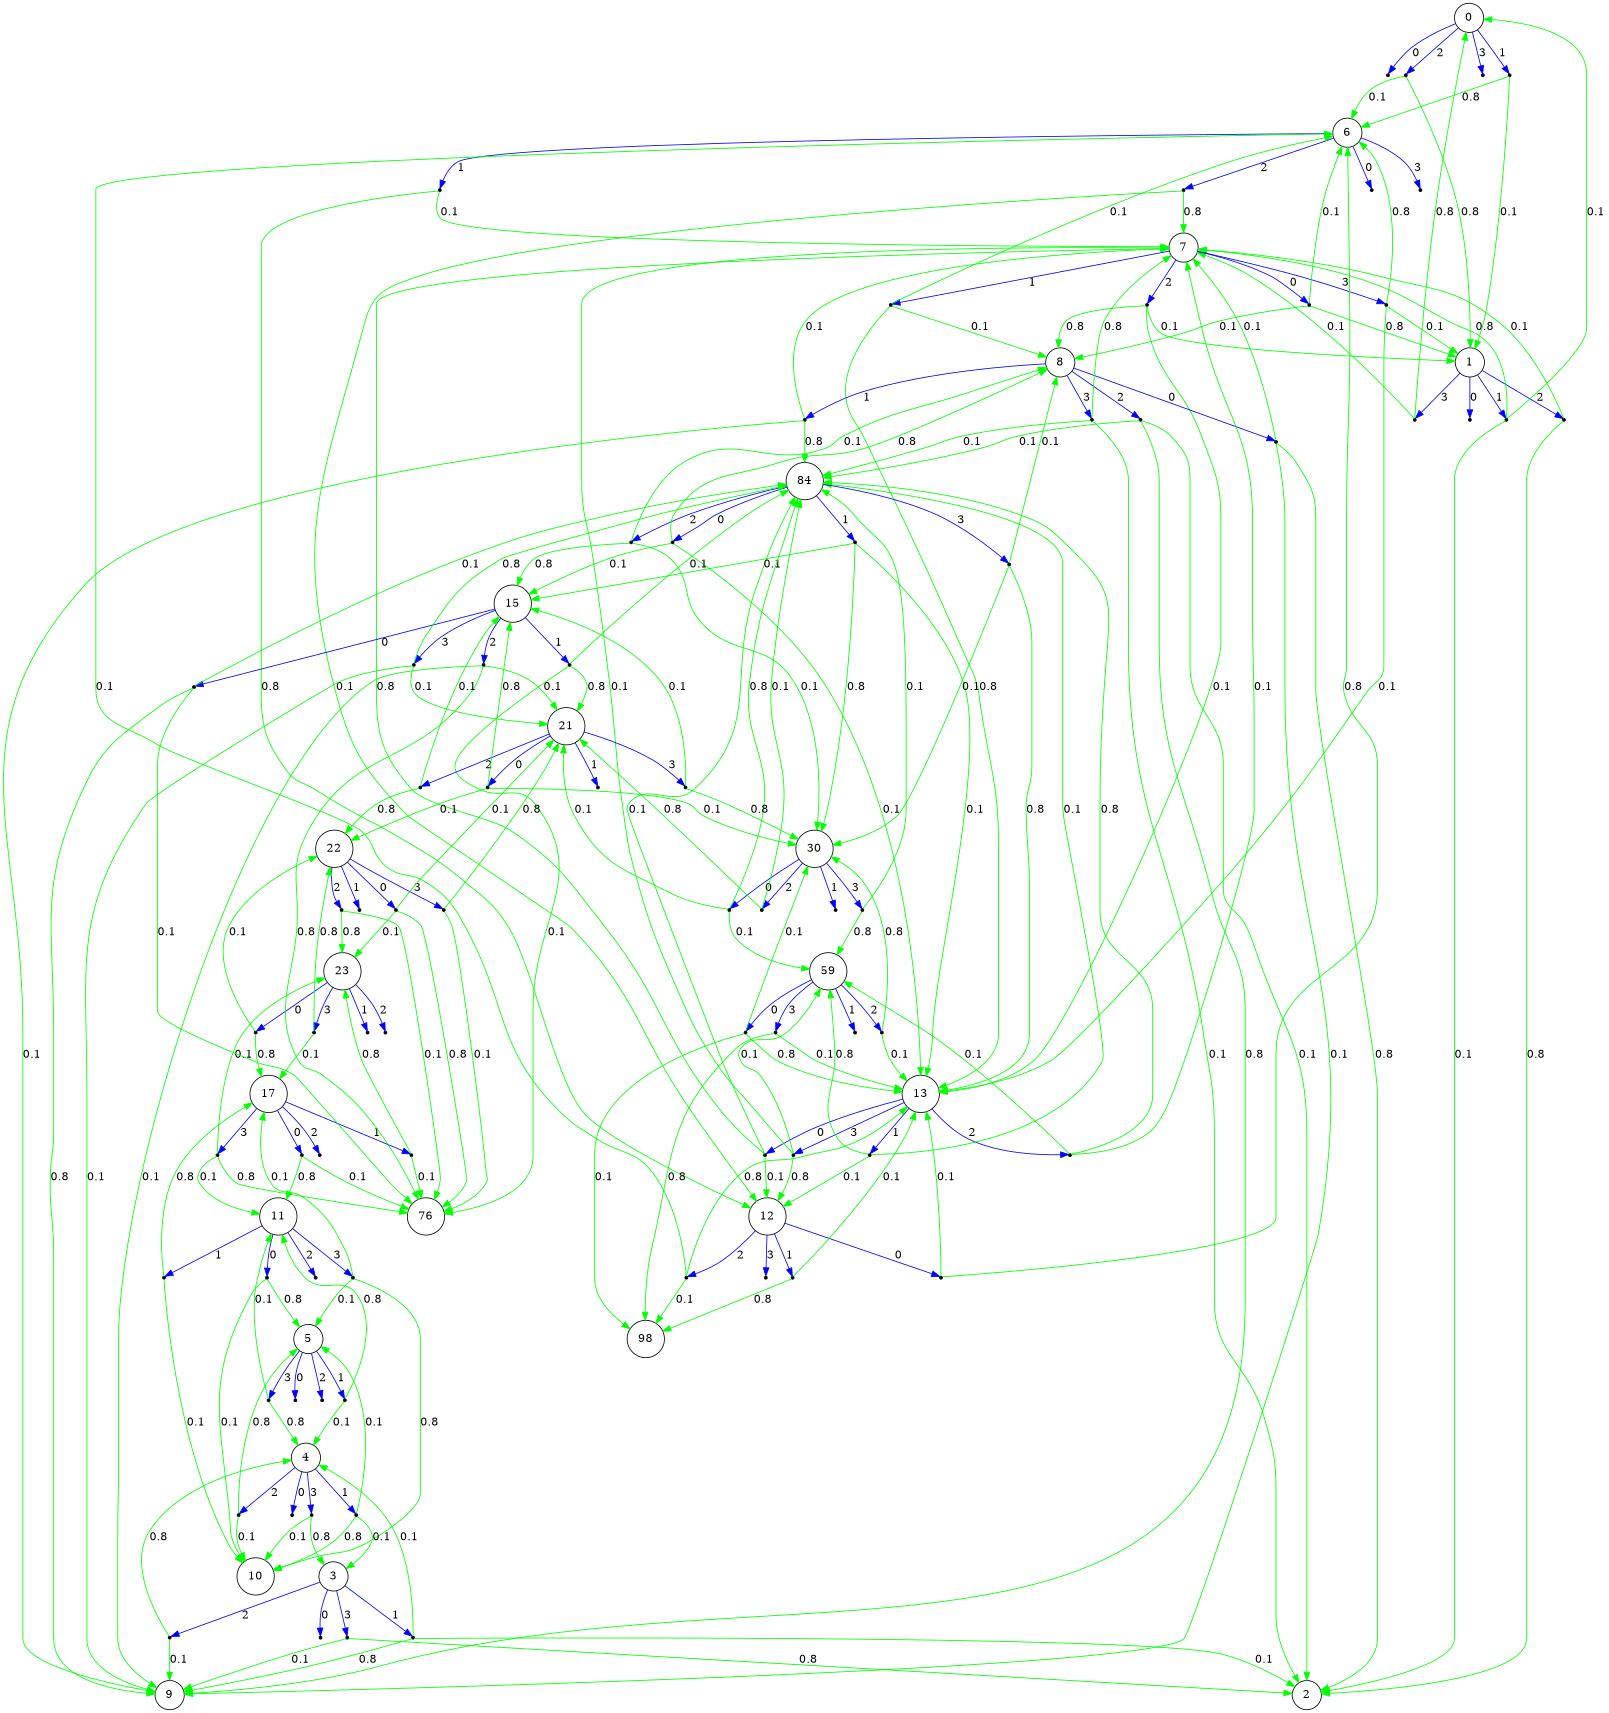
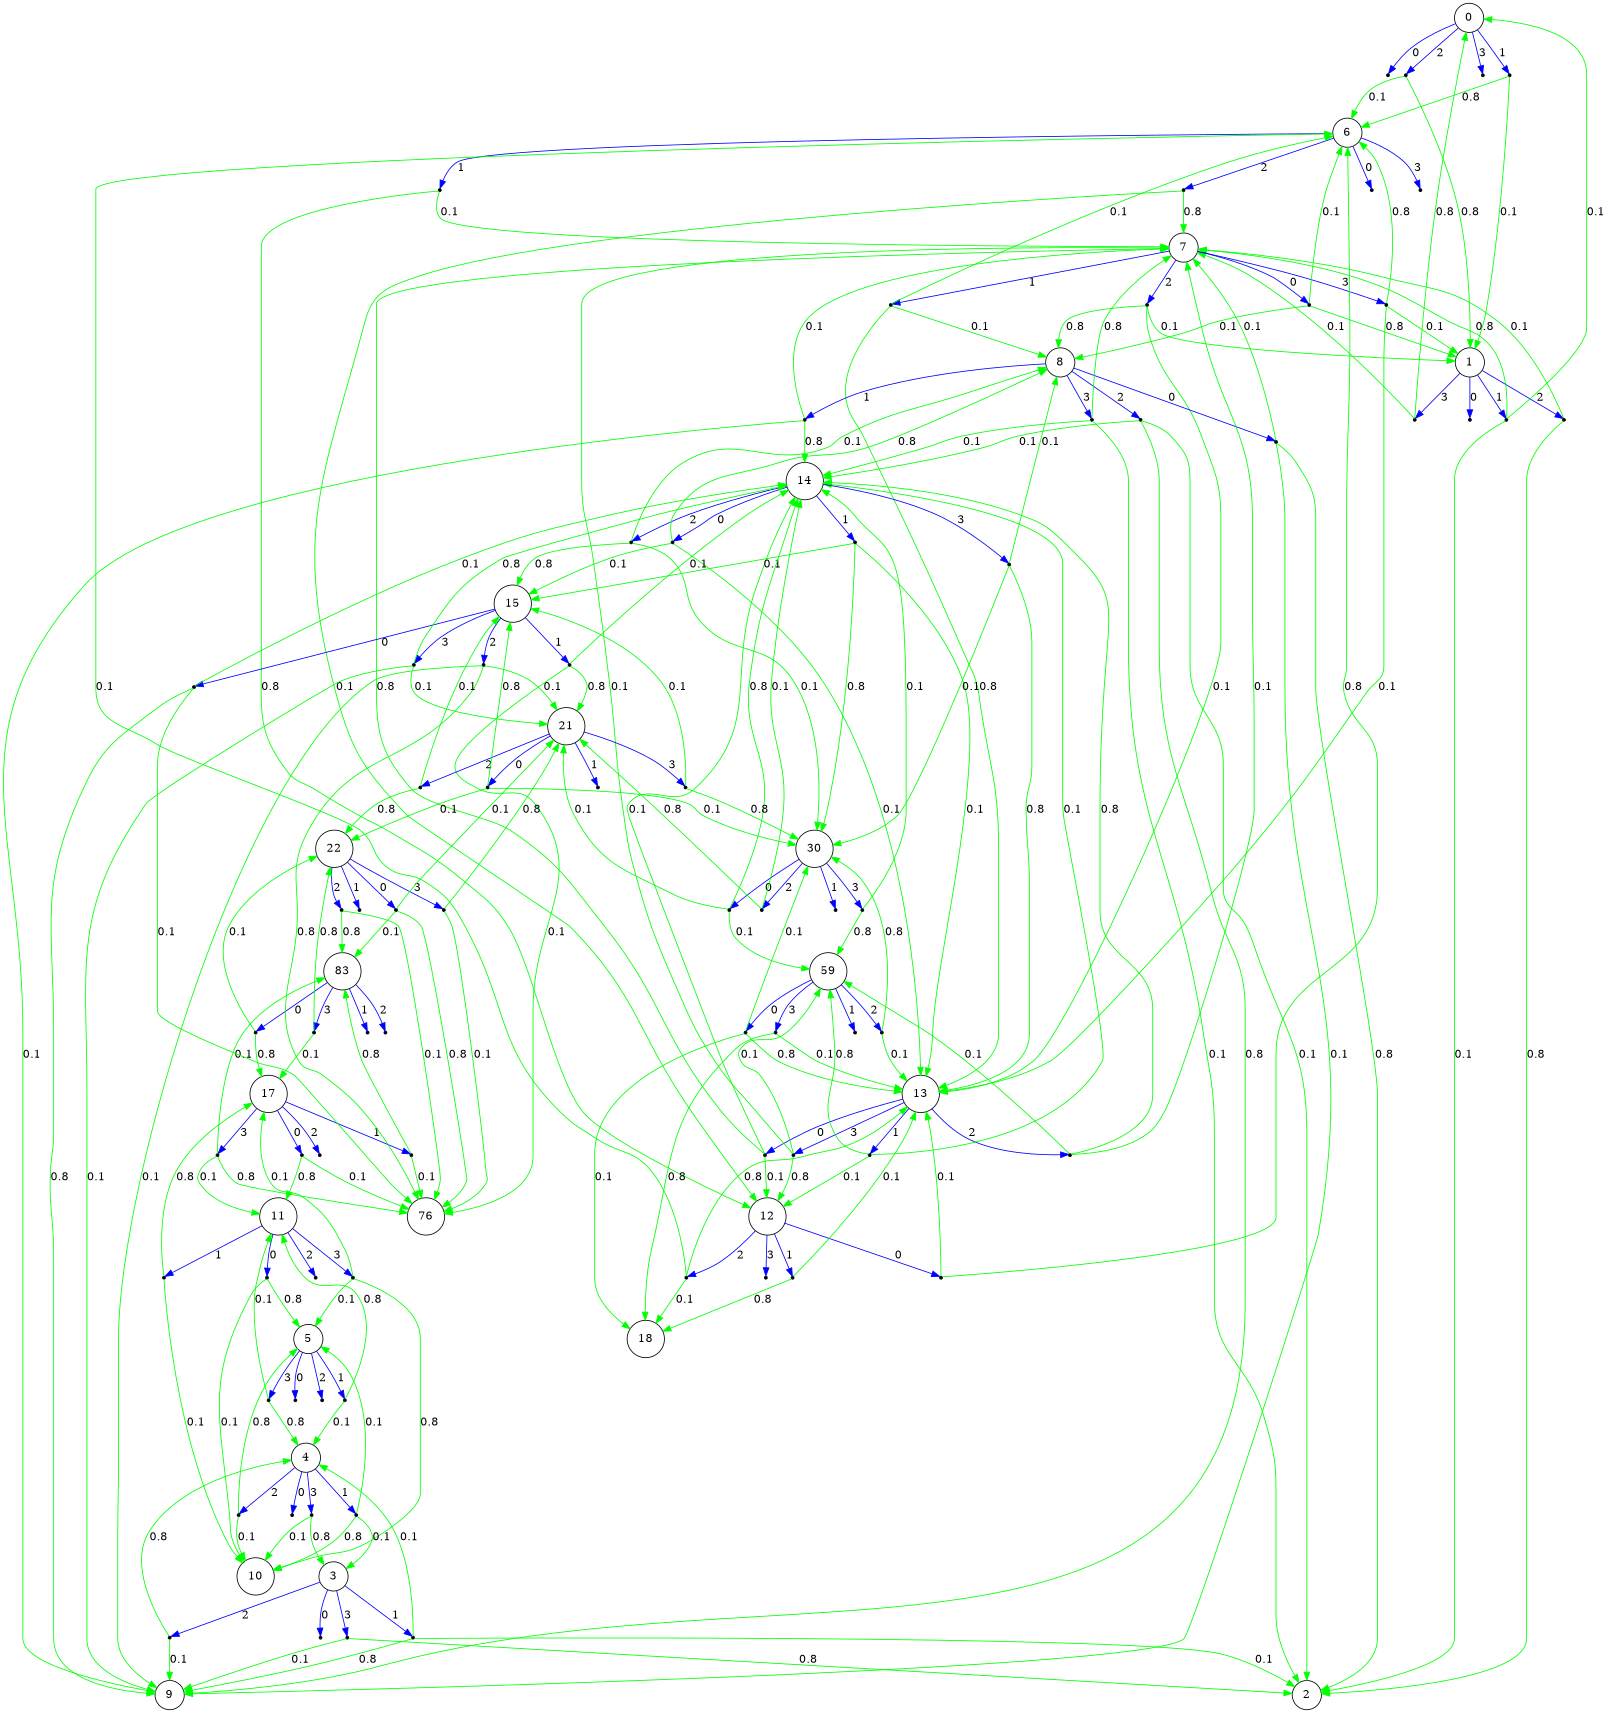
(805, 481) -> (805, 481)
(342, 971) -> (342, 971)
(646, 1339) -> (646, 1339)
